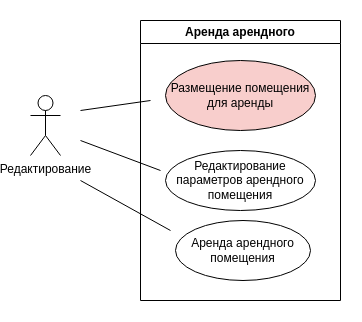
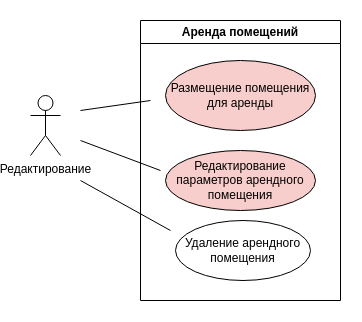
(241, 33) -> (241, 33)
(241, 181) -> (241, 181)
(243, 251) -> (243, 251)
